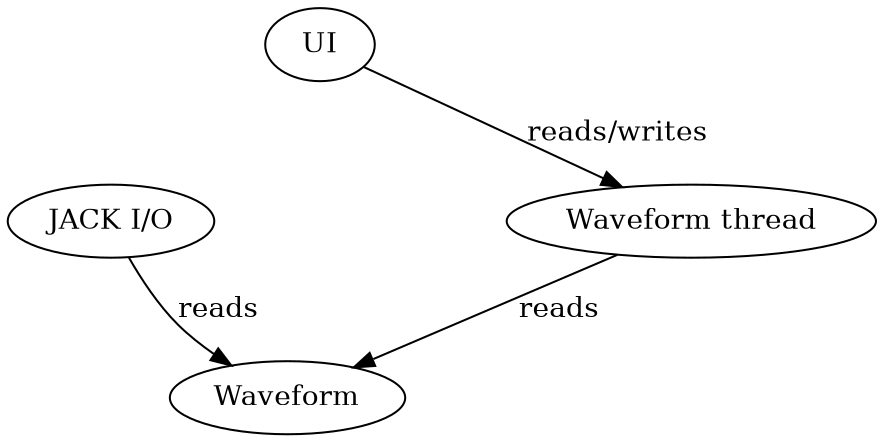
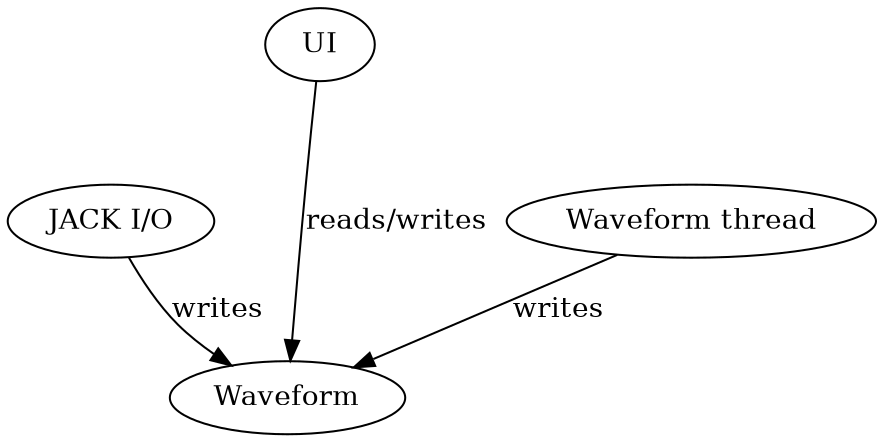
(484, 123) -> (303, 211)
(219, 309) -> (219, 309)
(559, 309) -> (559, 309)
